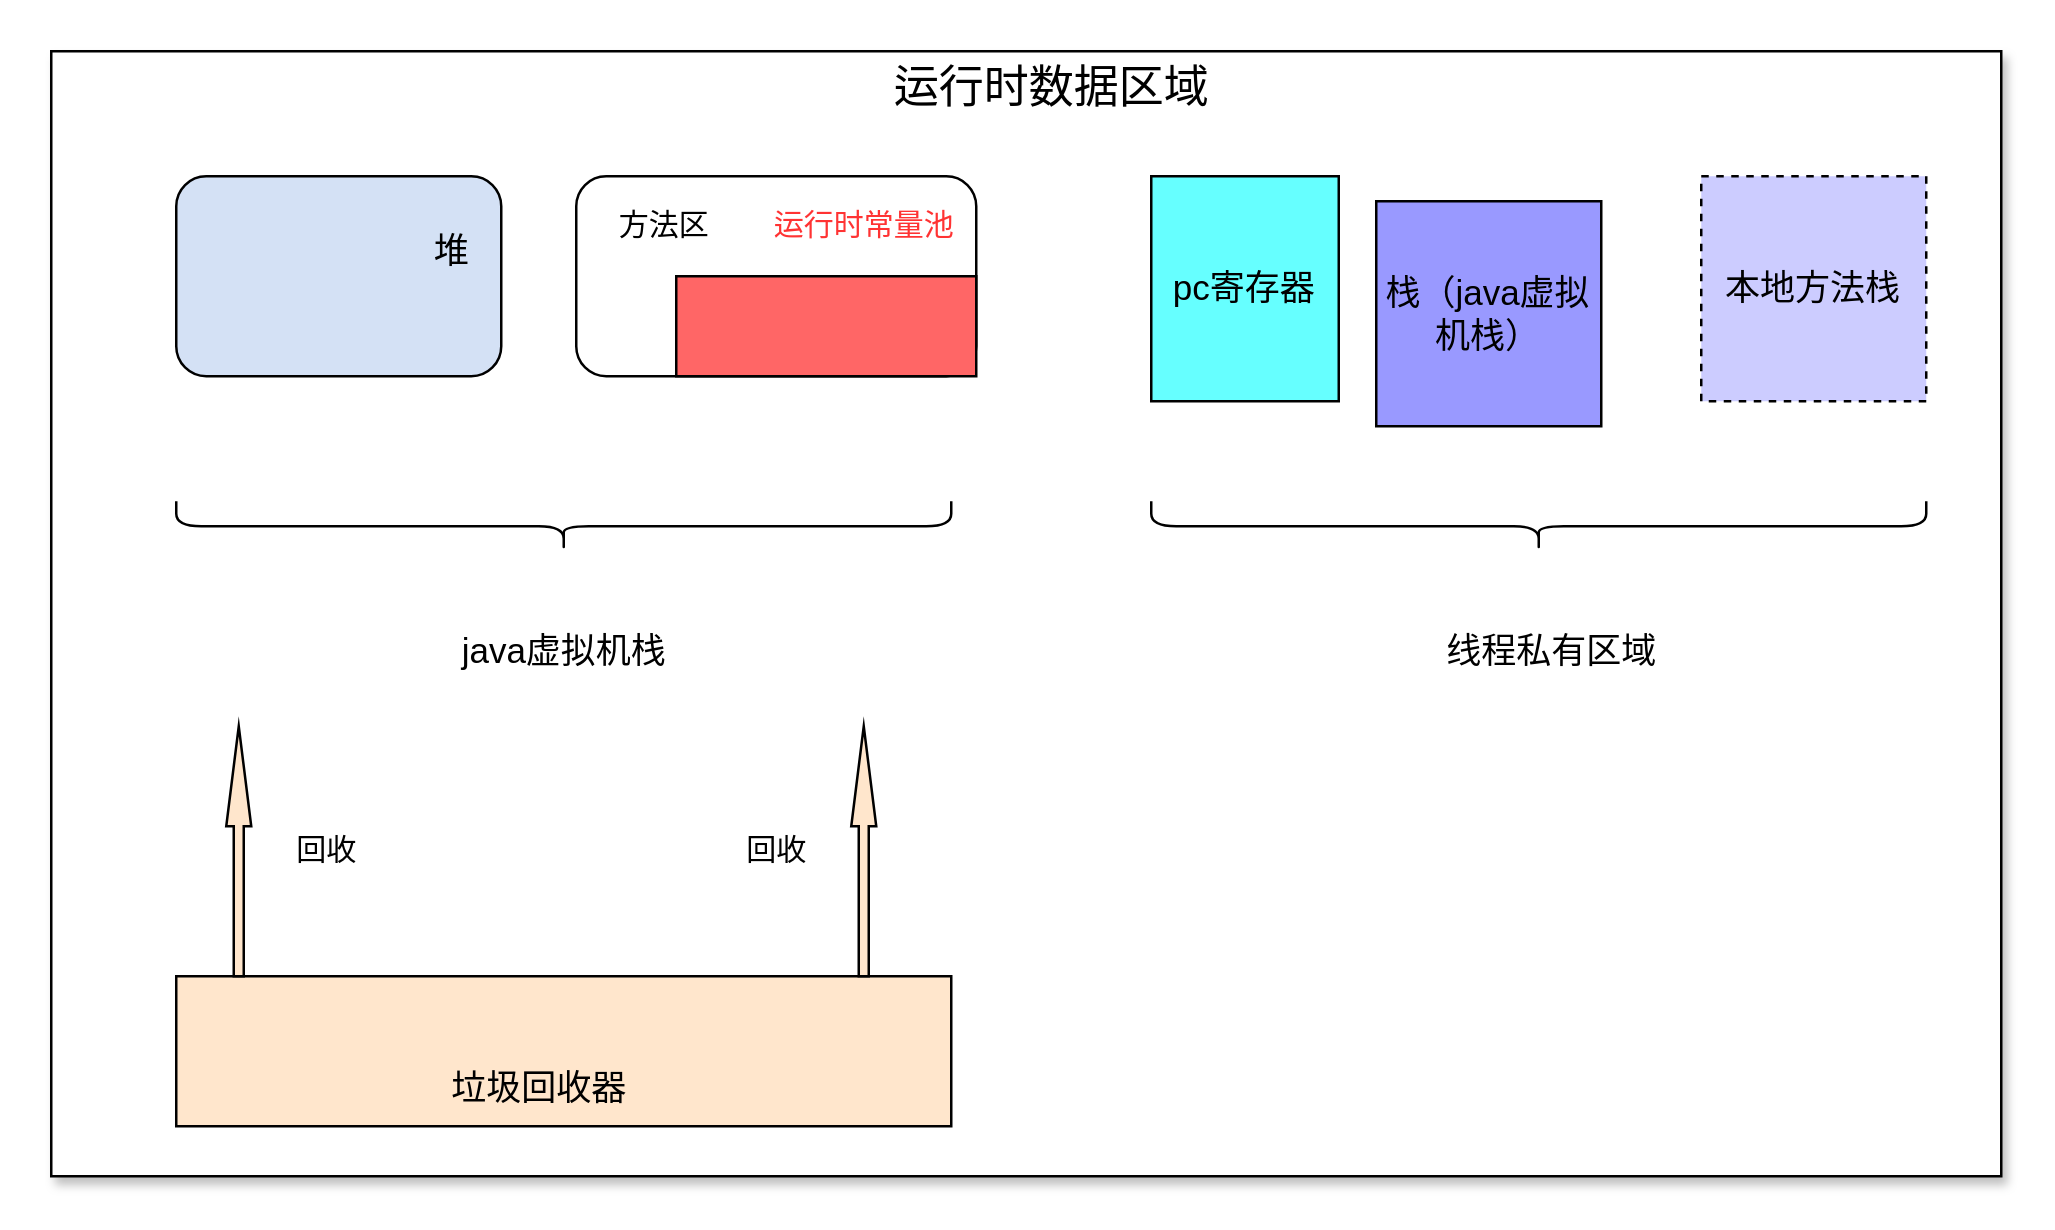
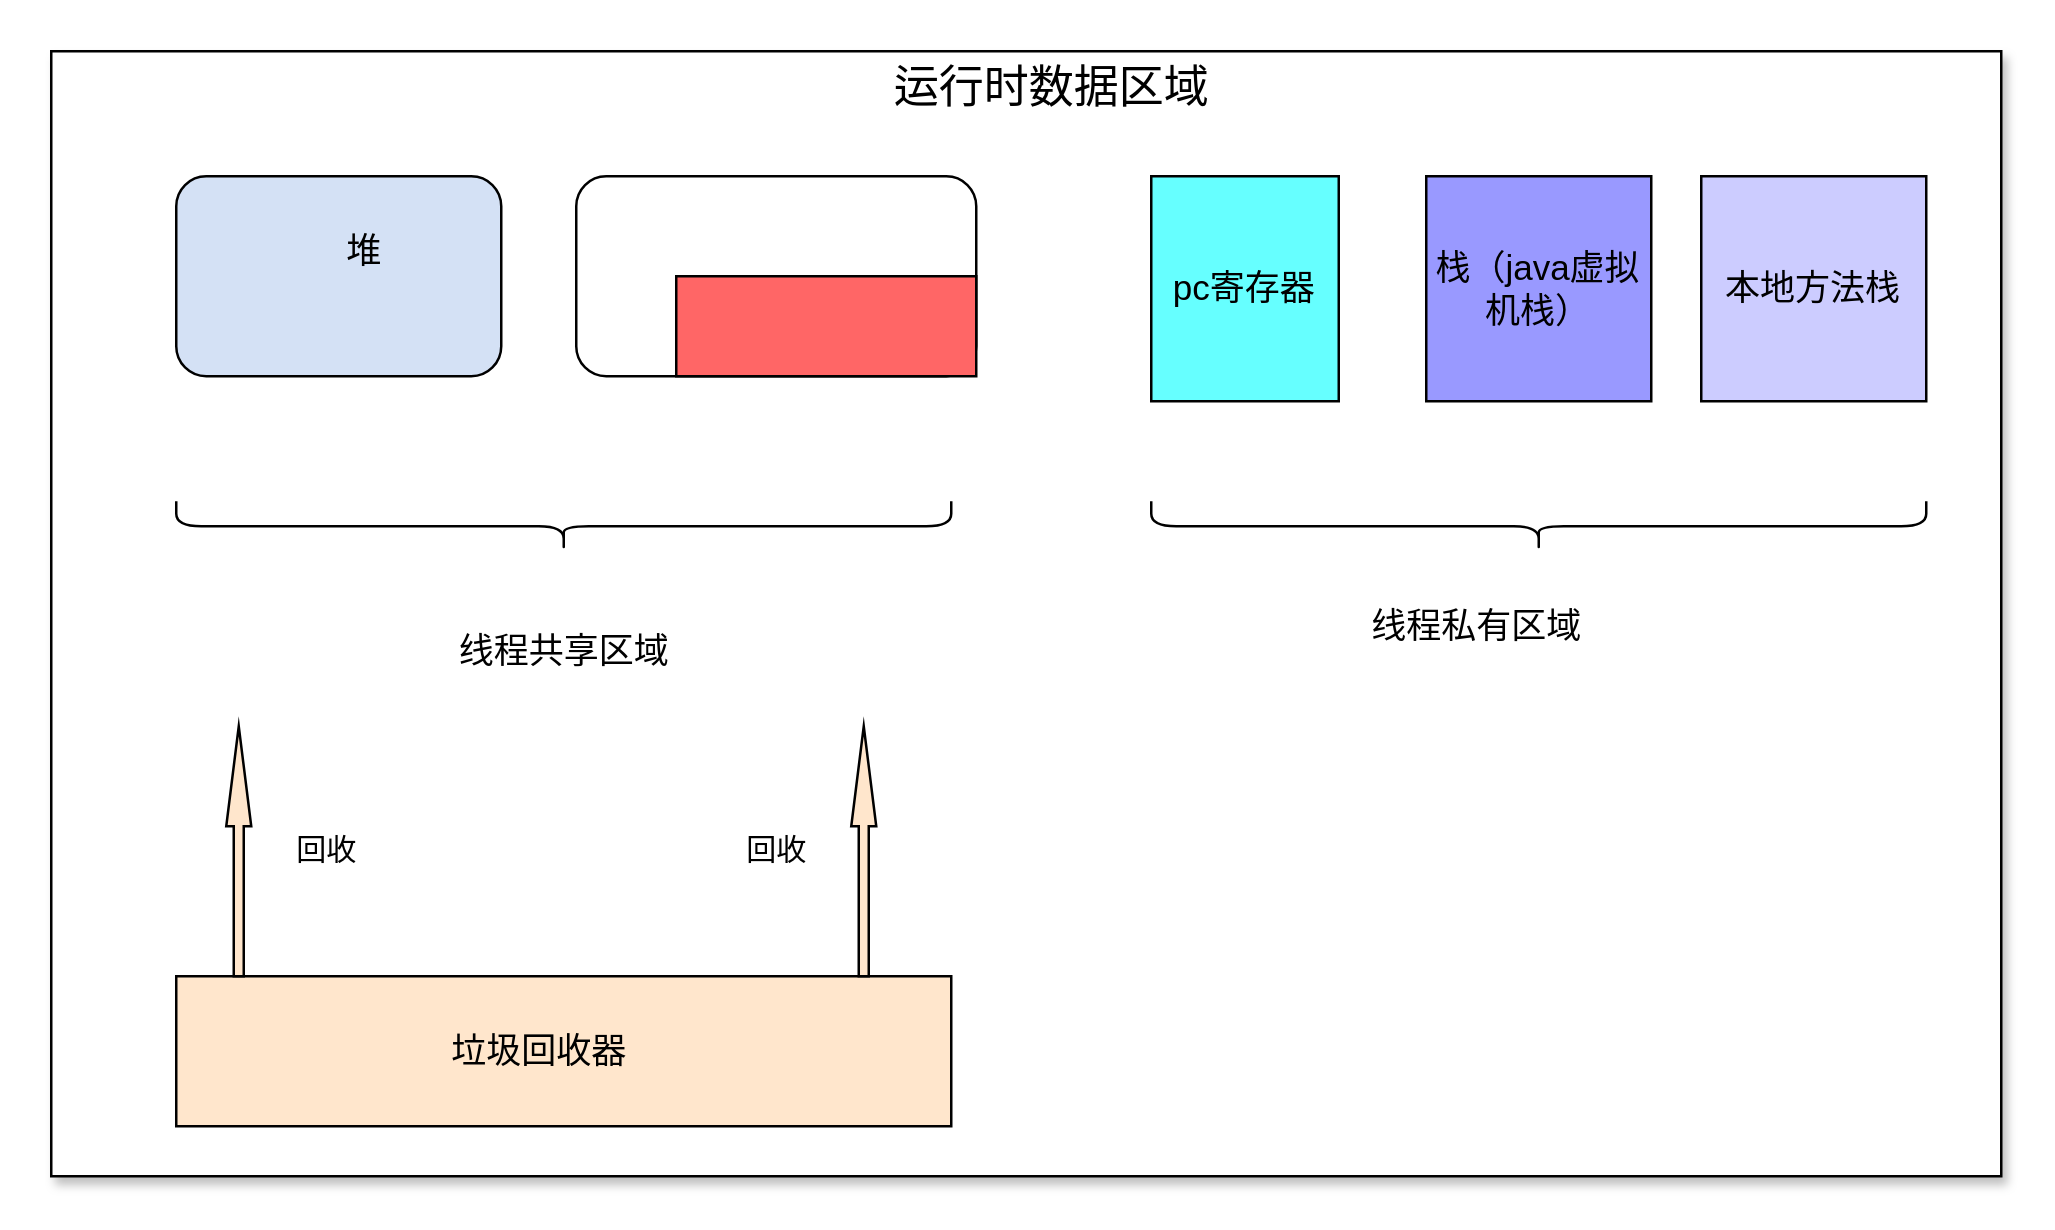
(664, 226) -> none
(864, 226) -> none
(451, 251) -> (364, 251)
(1814, 289) -> (1814, 289)
(1489, 314) -> (1539, 289)
(565, 651) -> (565, 651)
(1551, 651) -> (1476, 626)
(539, 1089) -> (539, 1051)
